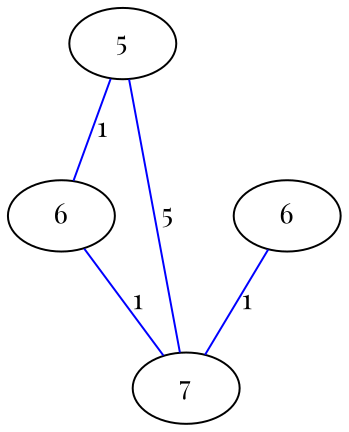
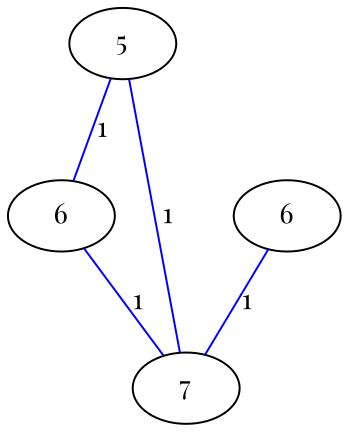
(168, 216) -> (168, 216)
